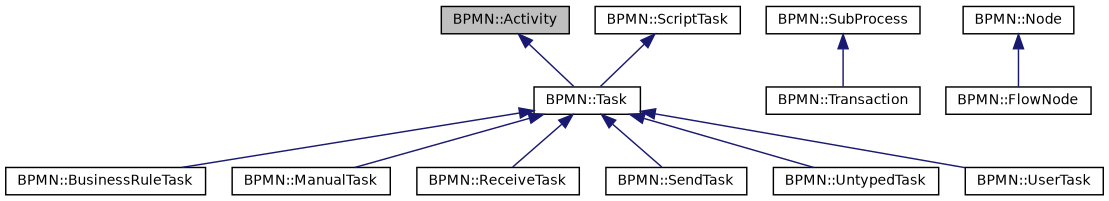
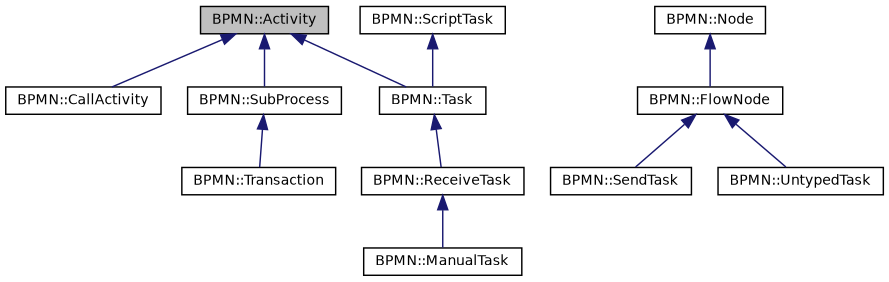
none -> (264, 68)
none -> (83, 101)
(442, 143) -> (443, 229)
(729, 143) -> (761, 146)
(637, 146) -> (660, 146)
(106, 181) -> none
(1034, 181) -> none
